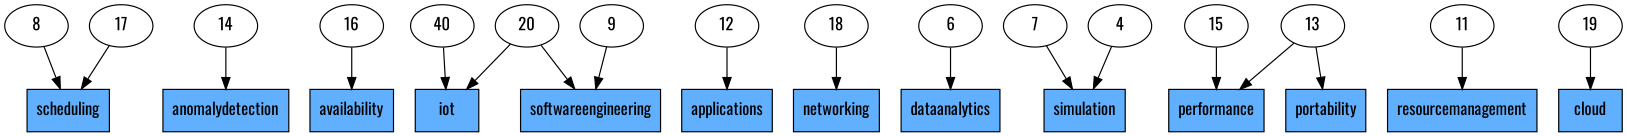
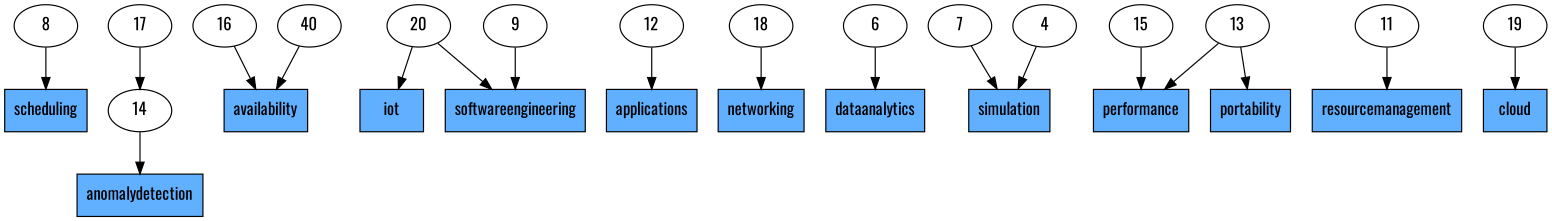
(99, 62) -> (140, 62)
(444, 62) -> (291, 62)
